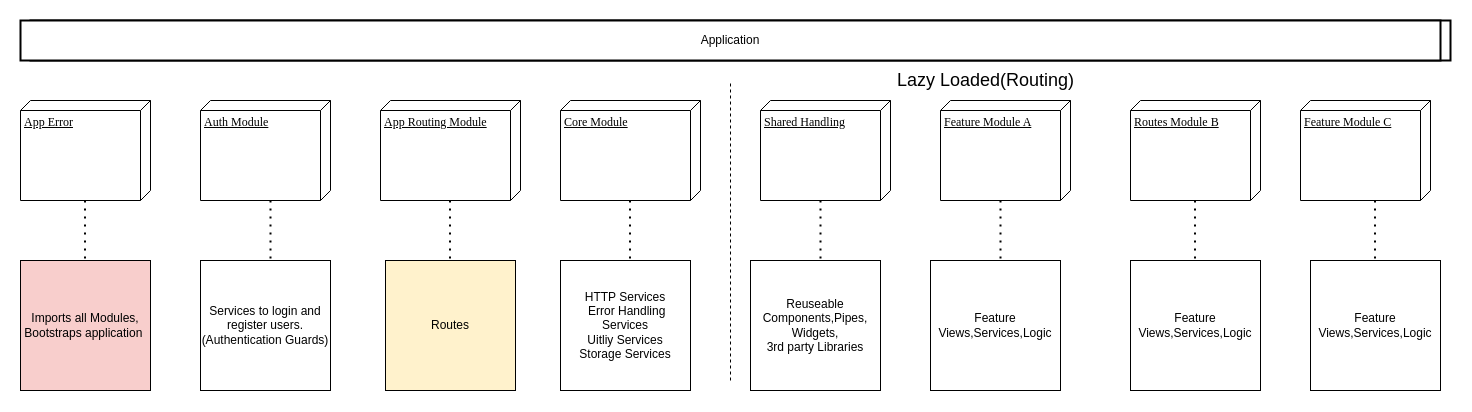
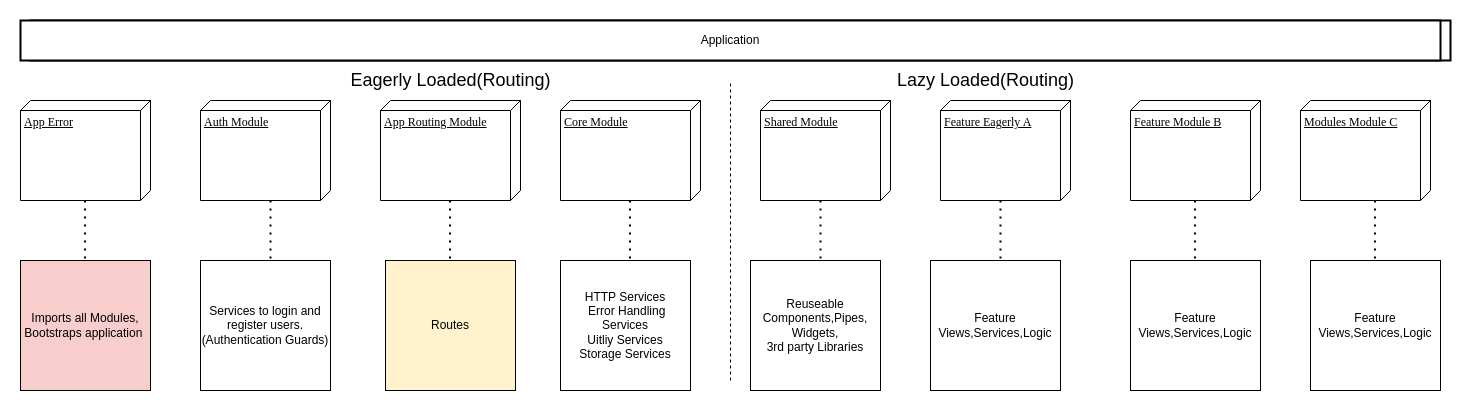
none -> (451, 81)
(810, 123) -> (805, 123)
(994, 123) -> (997, 123)
(1180, 123) -> (1184, 123)
(1354, 123) -> (1352, 123)
